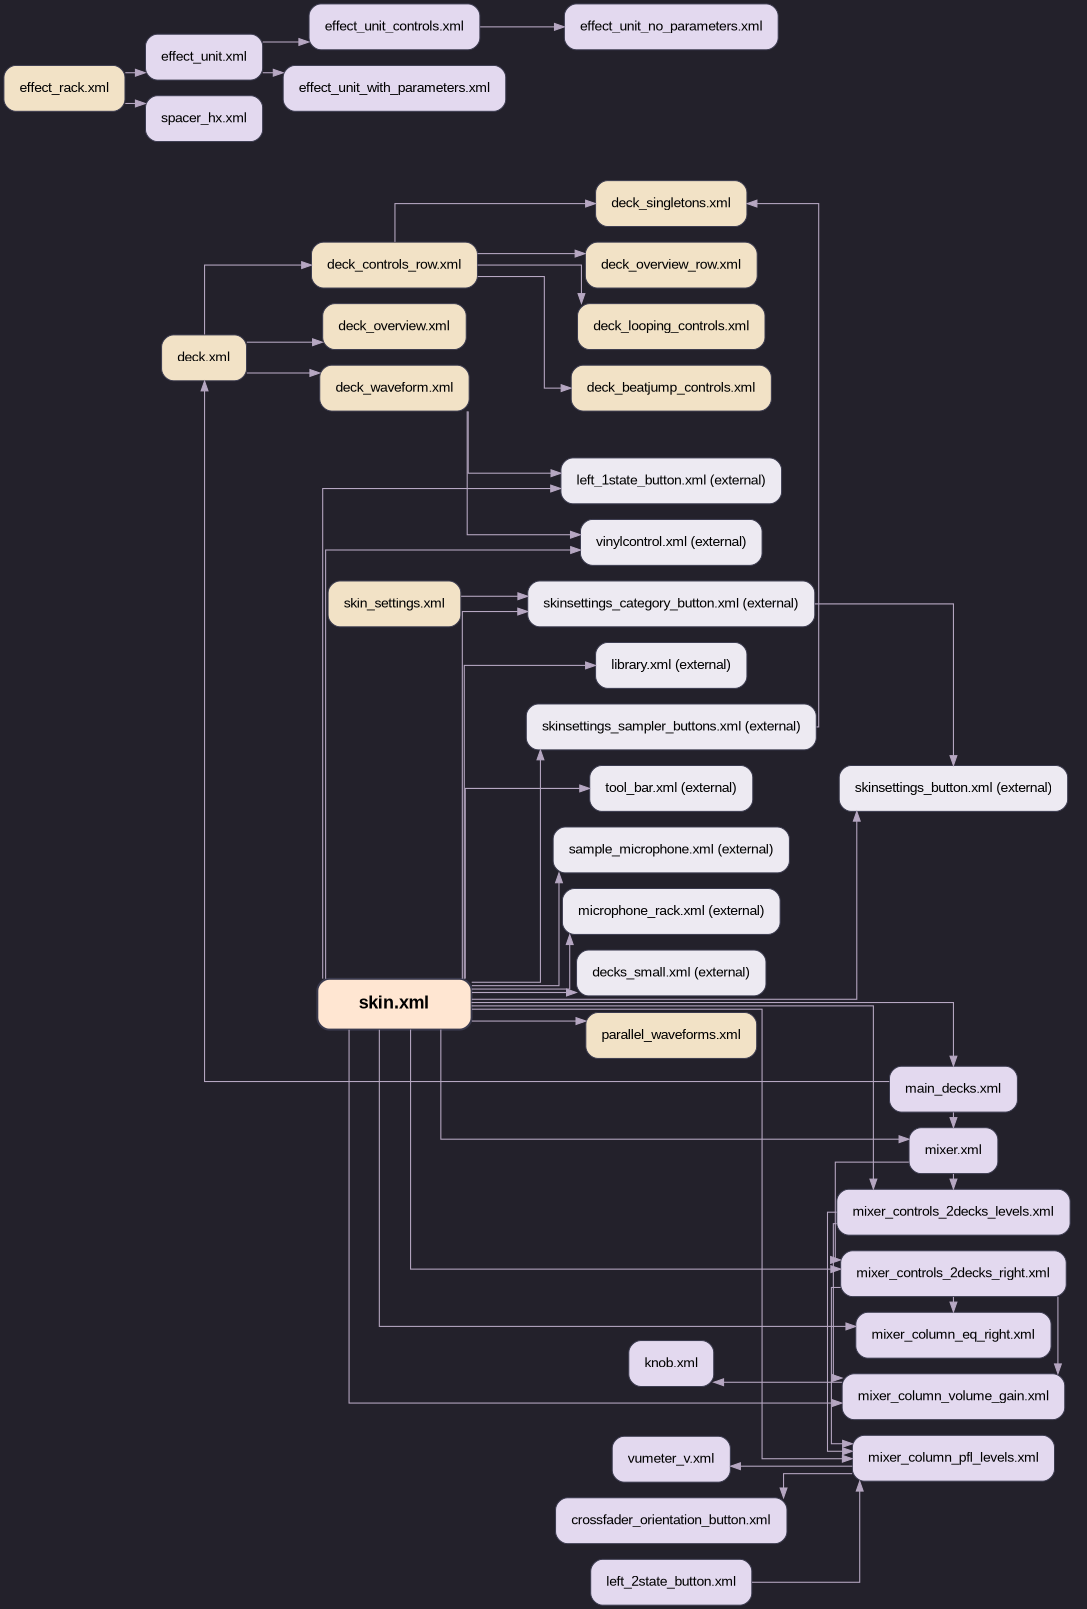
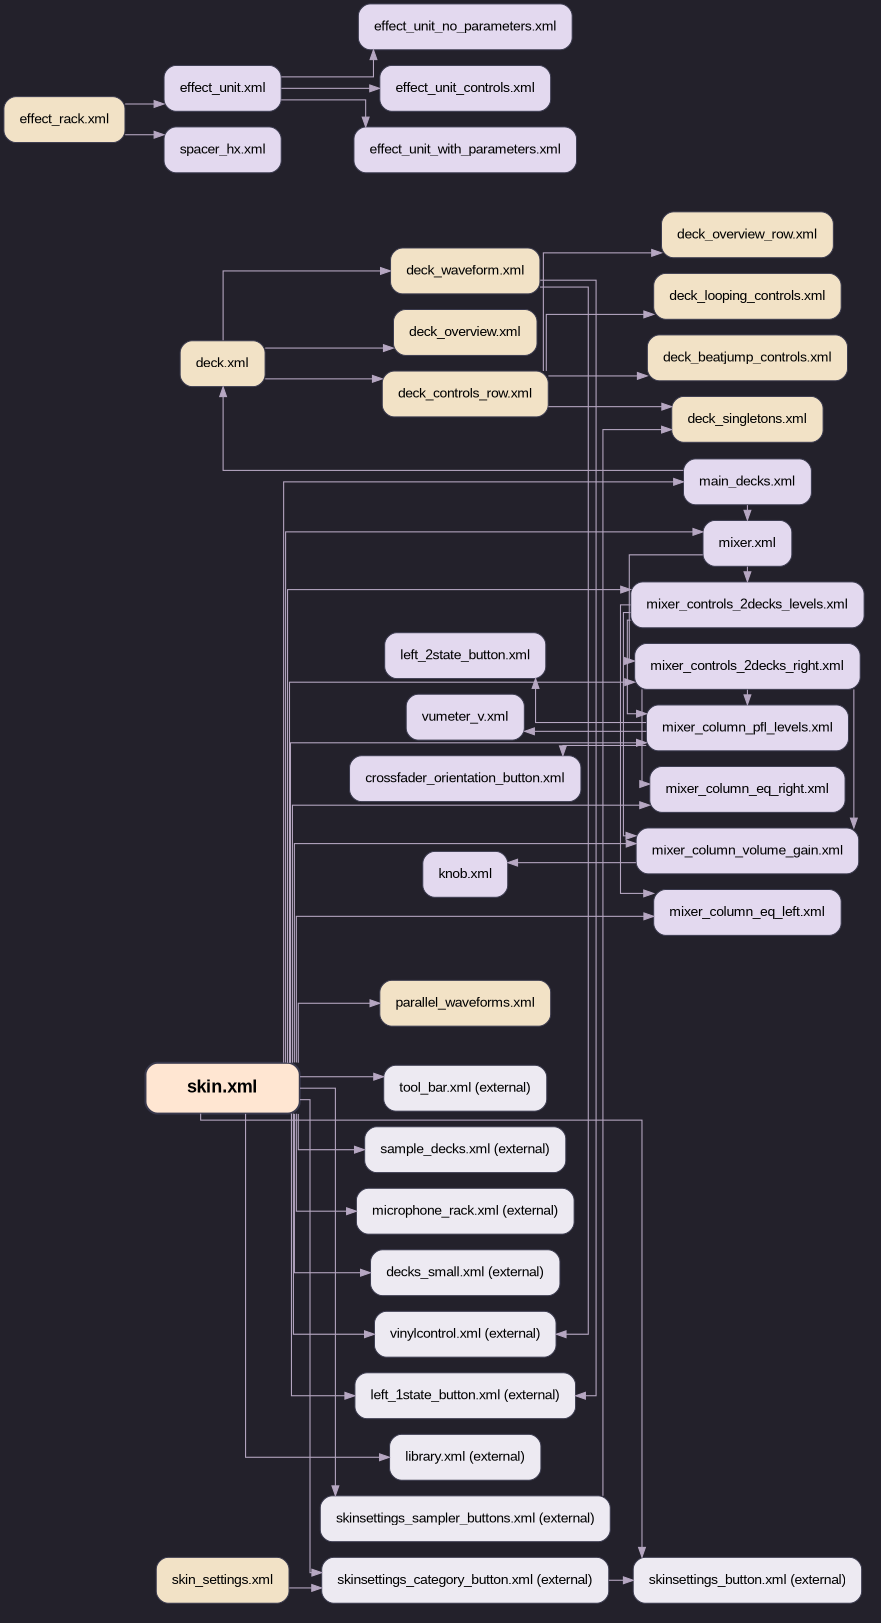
(517, 27) -> (336, 77)
(671, 850) -> (465, 1150)
none -> (747, 912)
(851, 1582) -> (574, 723)
